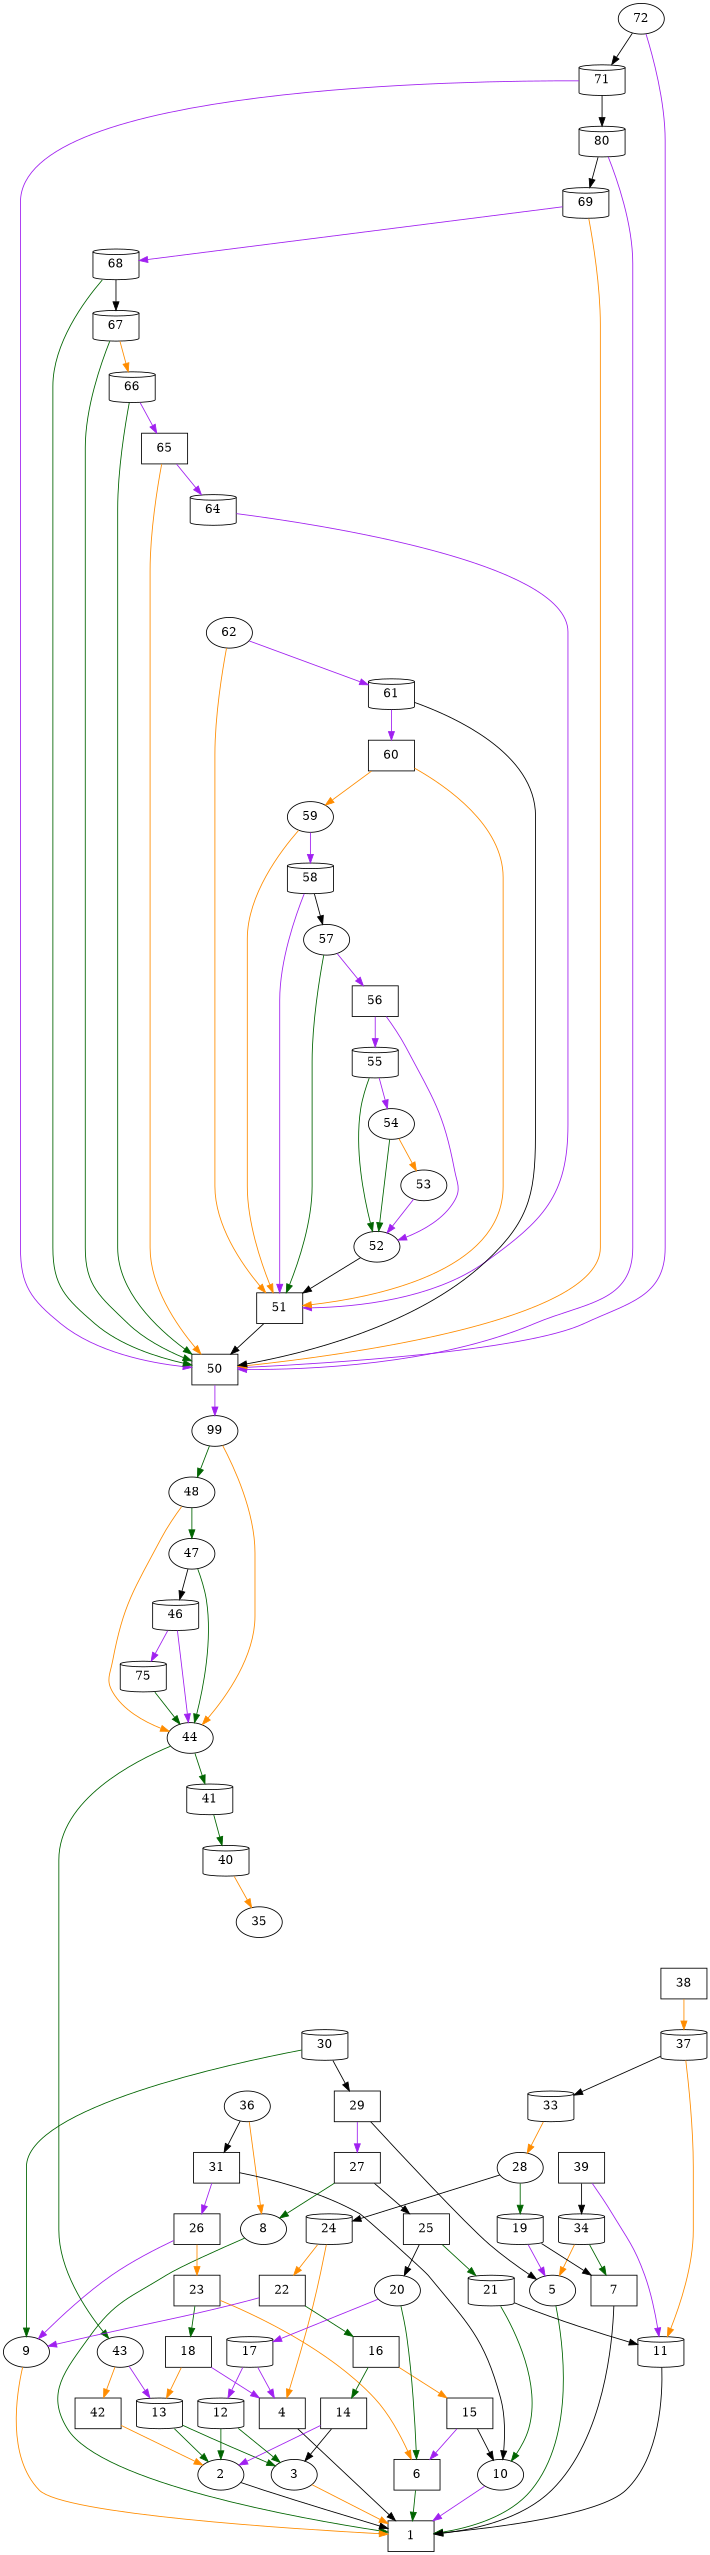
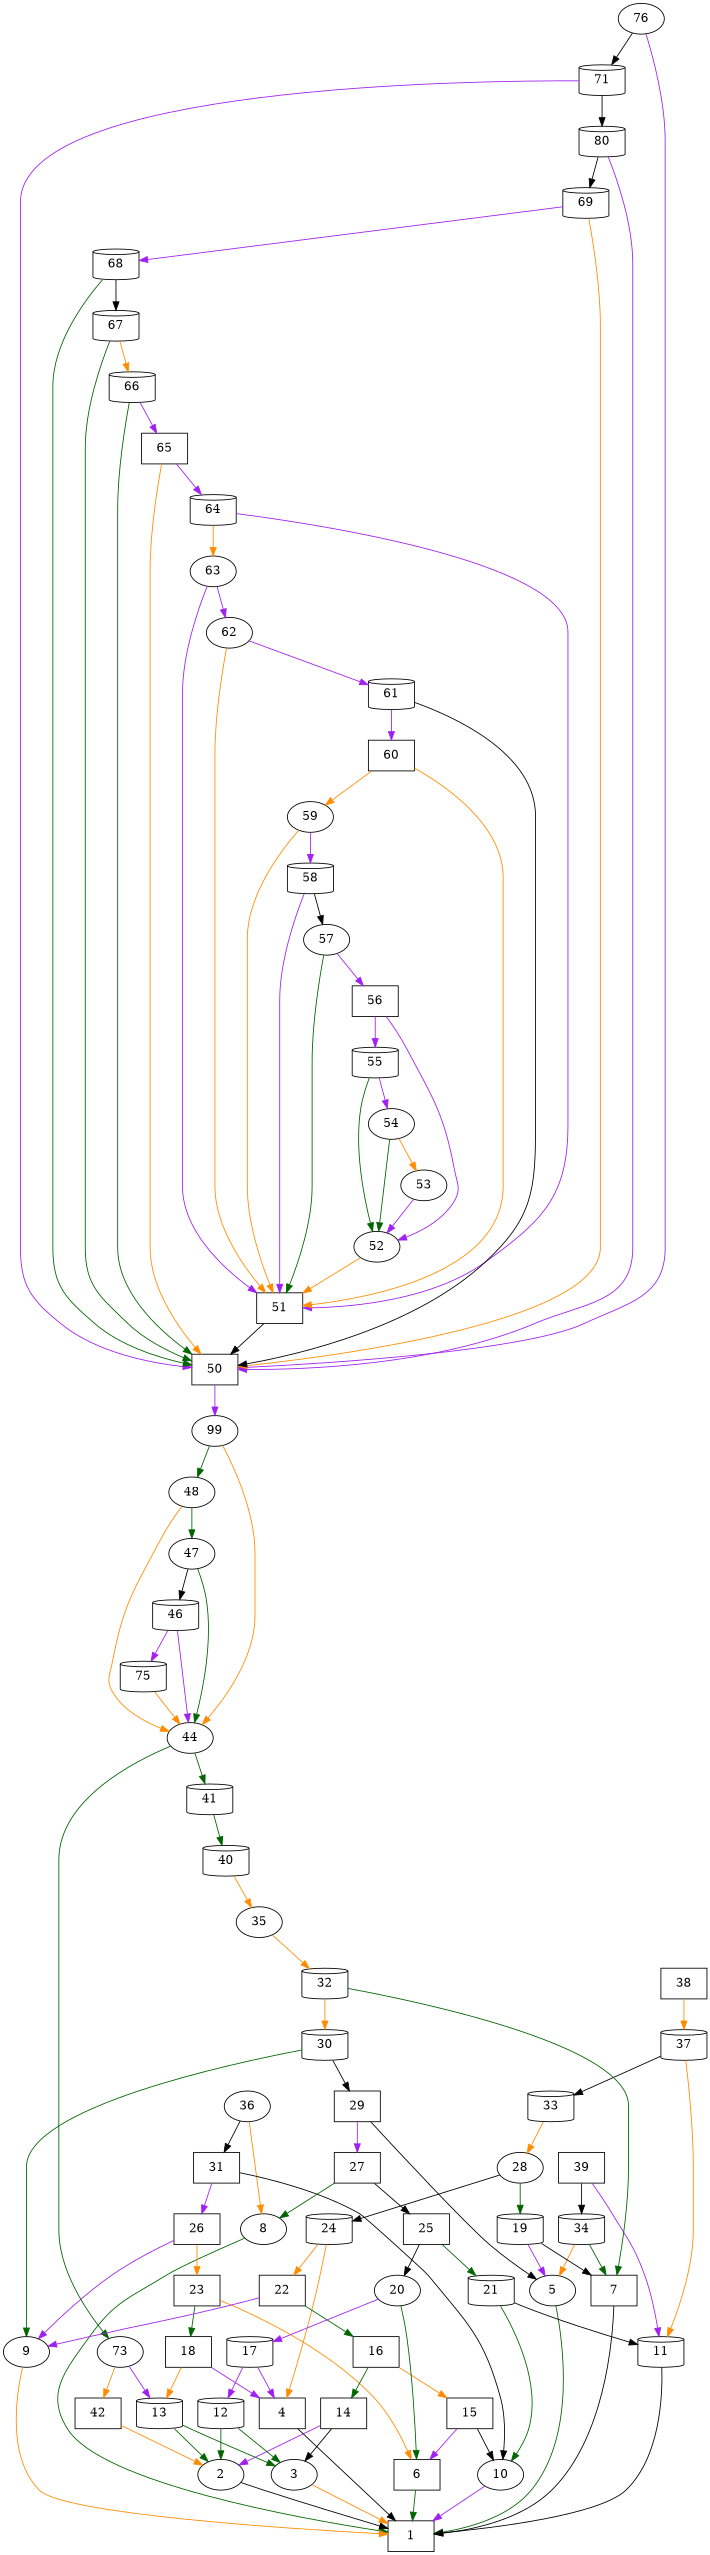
(641, 19) -> (641, 19)
none -> (213, 571)
(335, 1273) -> (335, 1273)
(165, 1705) -> (165, 1705)
none -> (325, 1984)
(120, 2352) -> (120, 2352)
